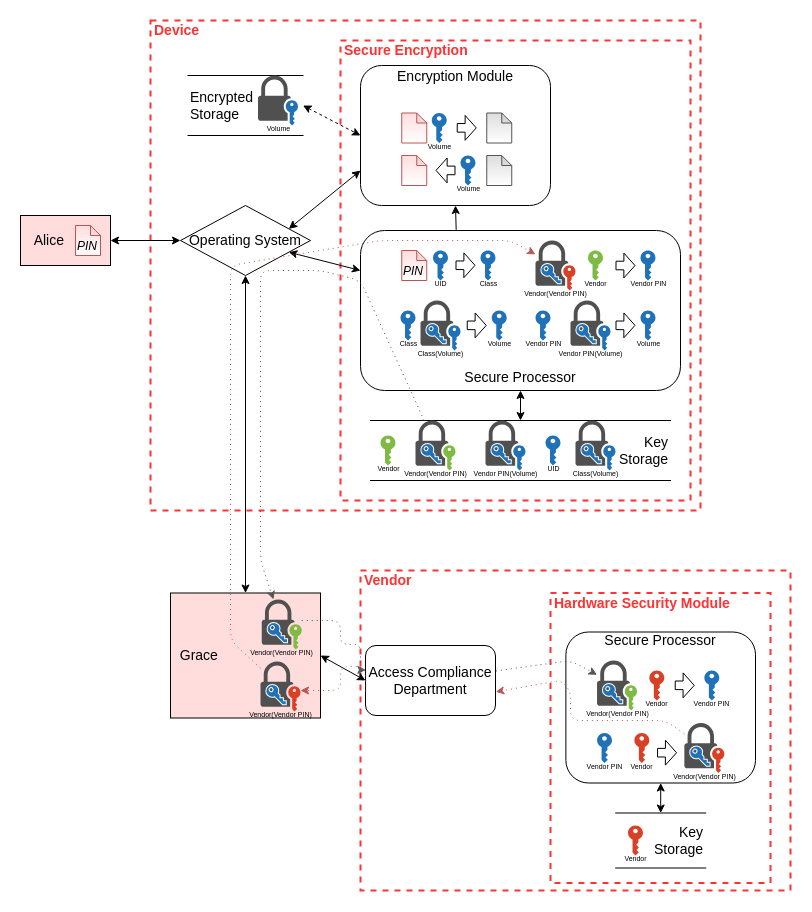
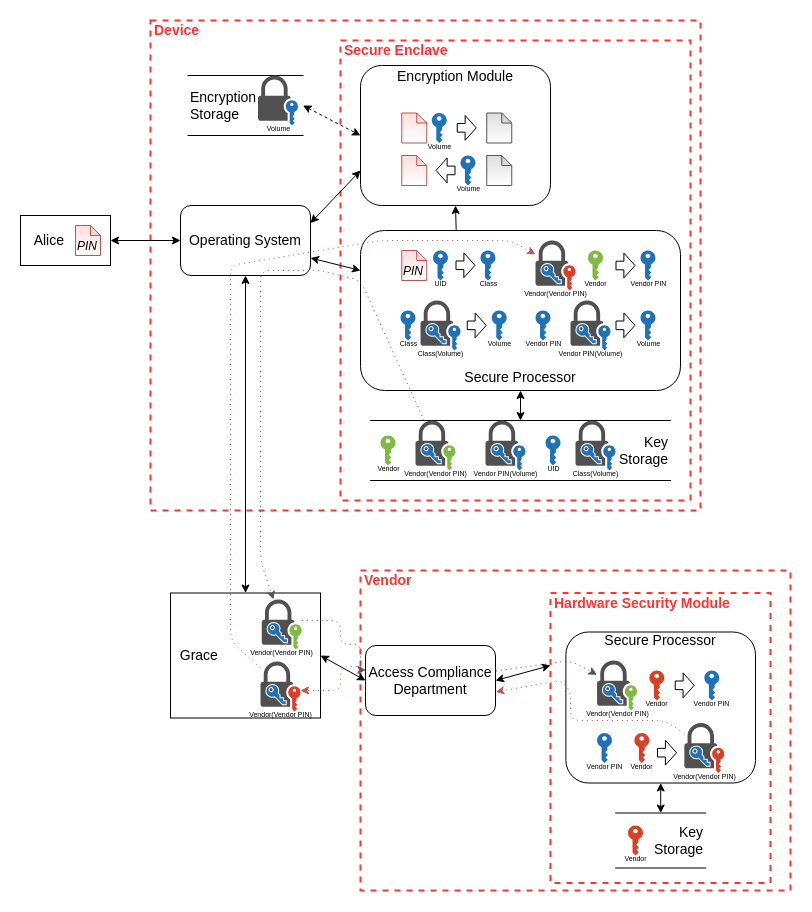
(399, 50) -> (388, 50)
(221, 106) -> (223, 106)
(66, 241) -> (66, 241)
(246, 241) -> (246, 241)
(246, 656) -> (246, 656)
none -> (523, 673)
